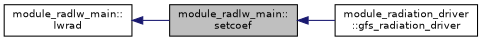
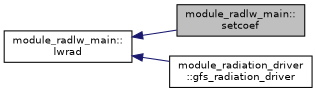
(322, 20) -> (156, 59)
